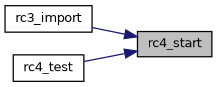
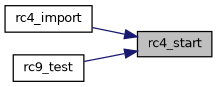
(49, 19) -> (49, 19)
(49, 68) -> (49, 68)
